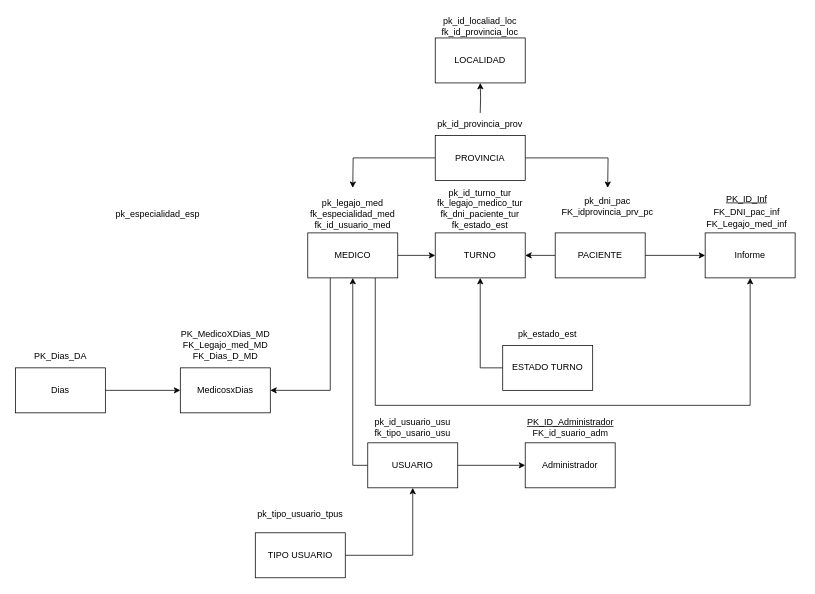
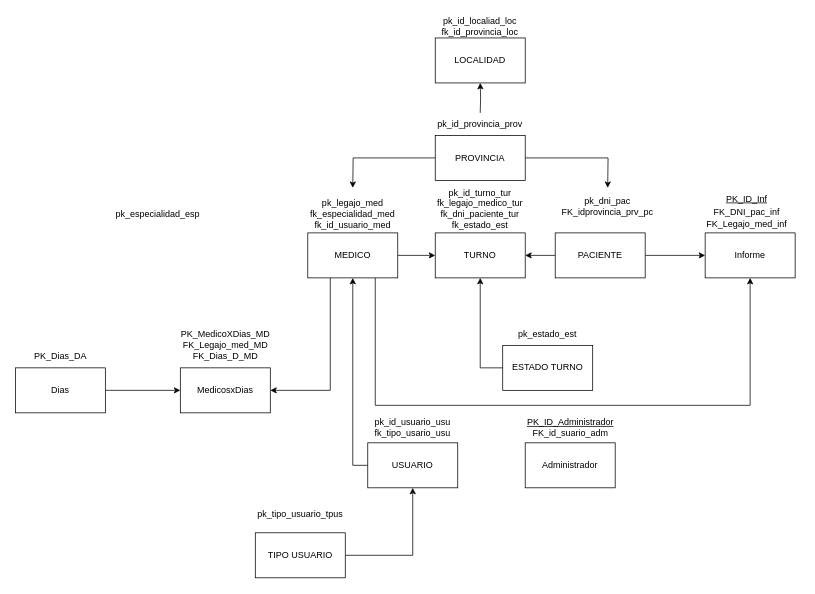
(489, 465) -> none
